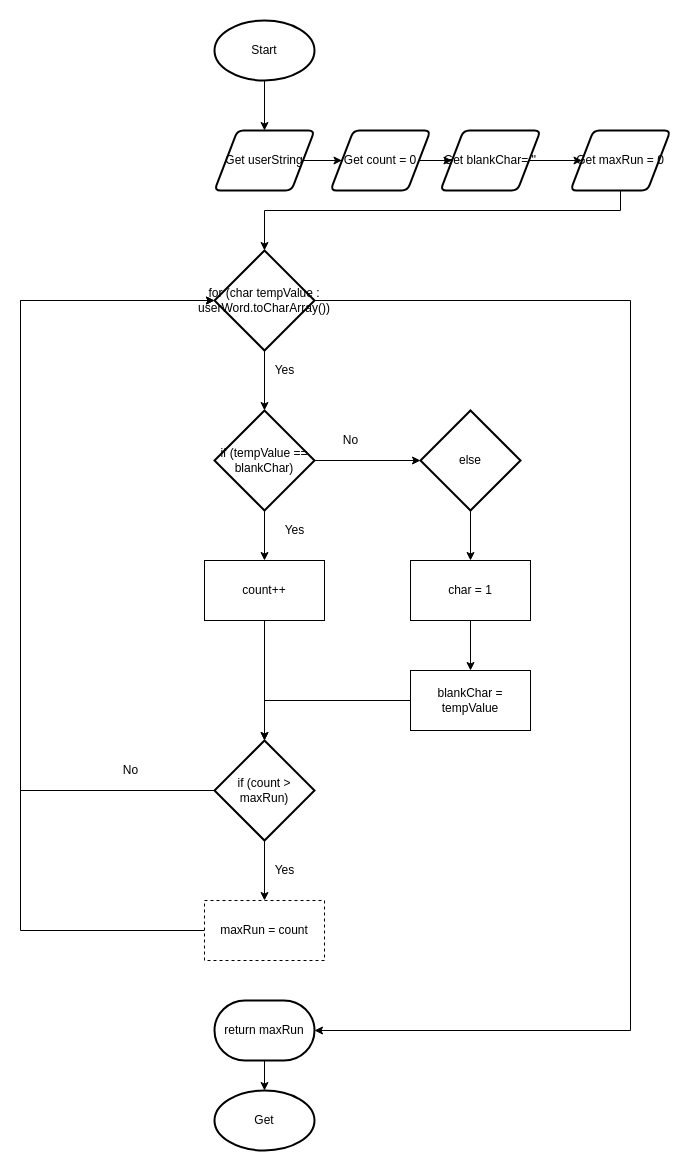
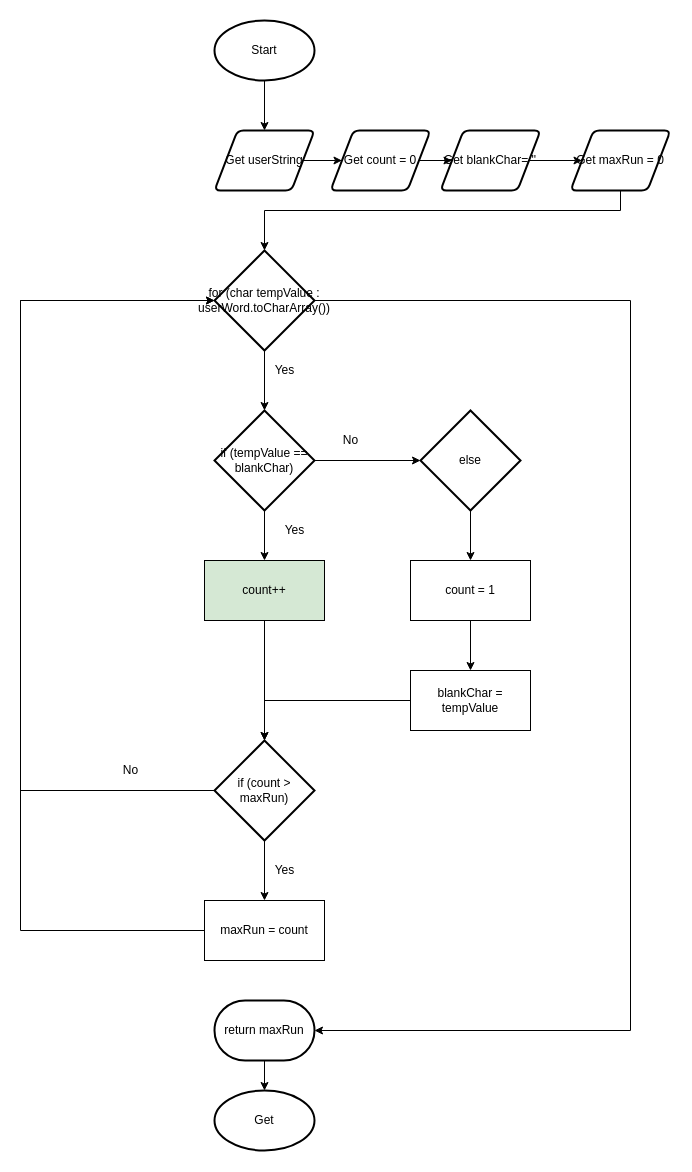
(265, 591) -> (265, 591)
(471, 591) -> (471, 591)
(265, 931) -> (265, 931)
